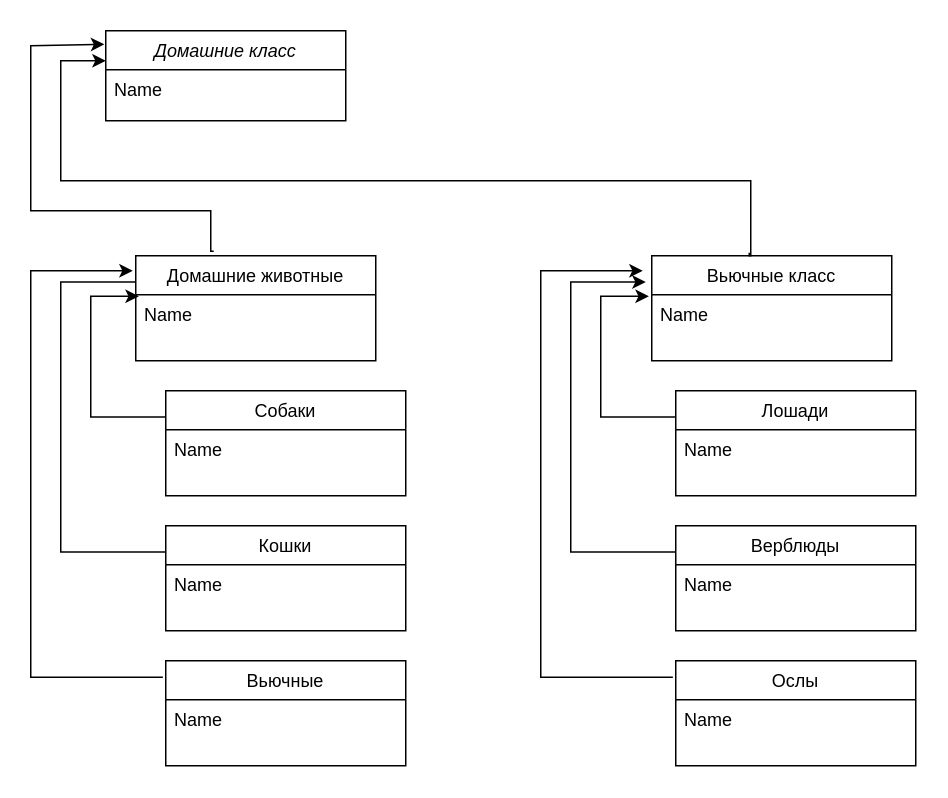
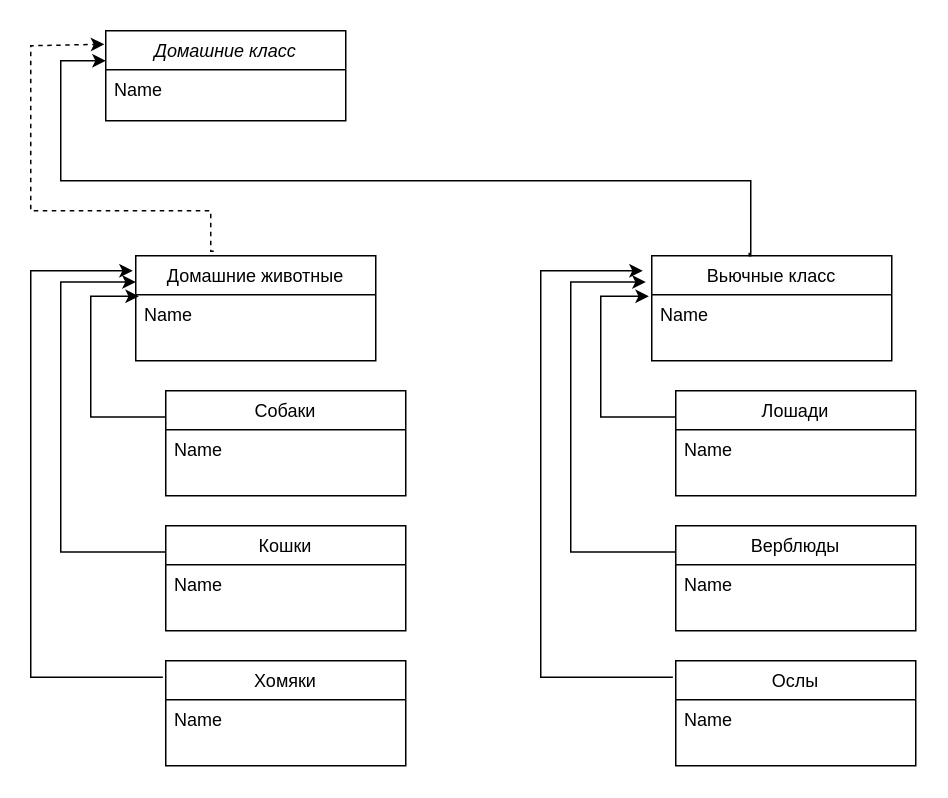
(31, 208) -> (31, 208)
(128, 282) -> (124, 282)
(285, 681) -> (285, 681)
